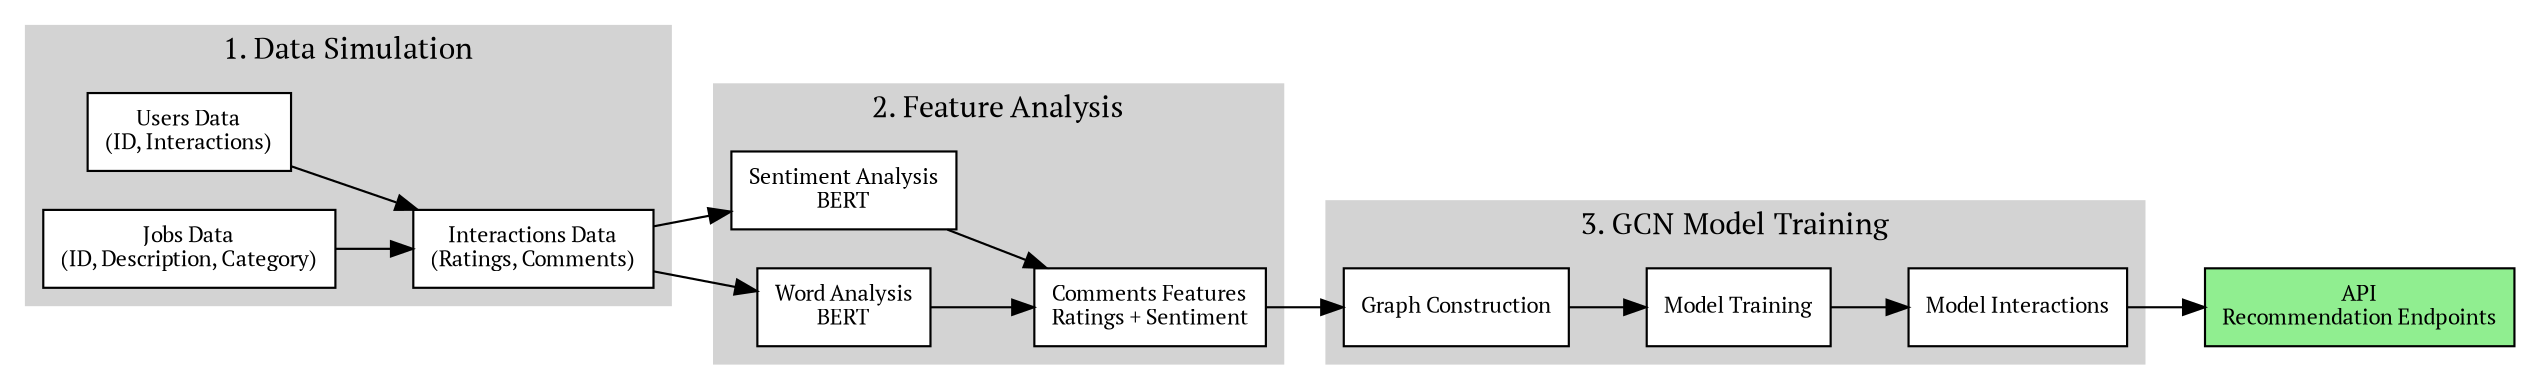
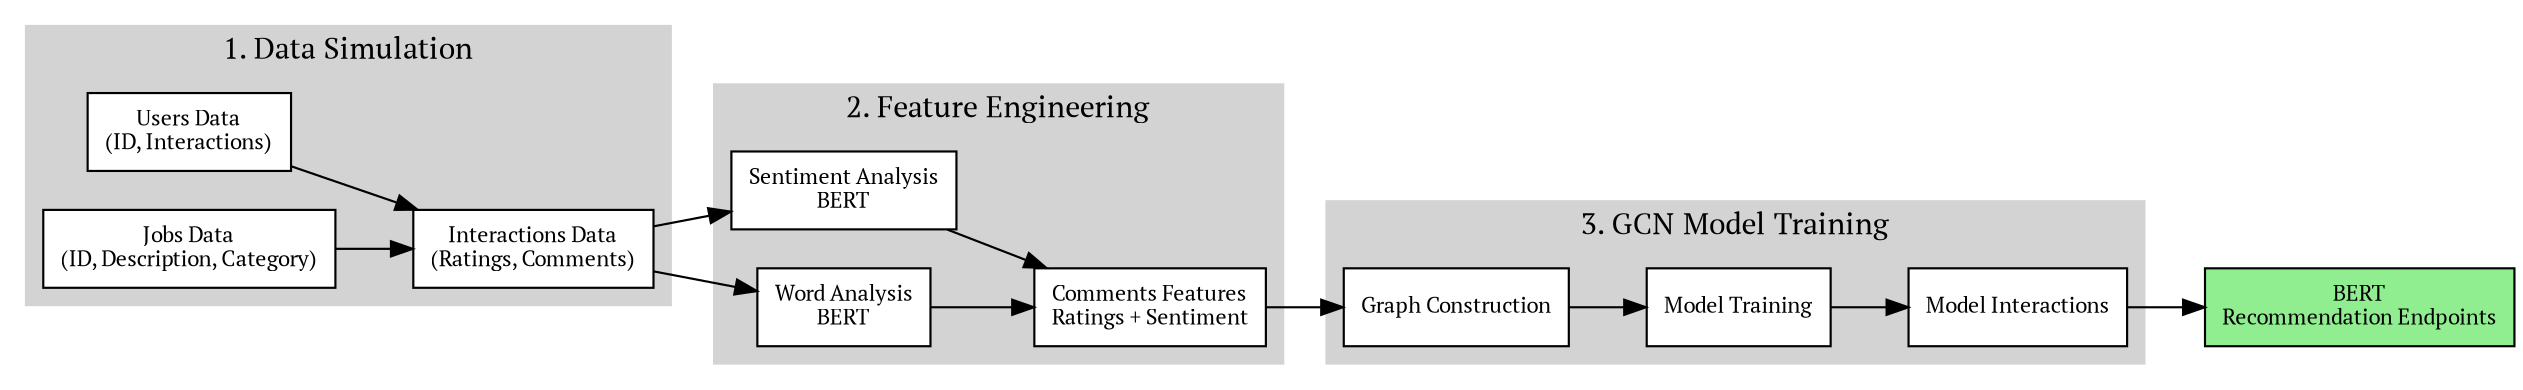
(999, 109) -> (999, 109)
(2360, 307) -> (2360, 307)
